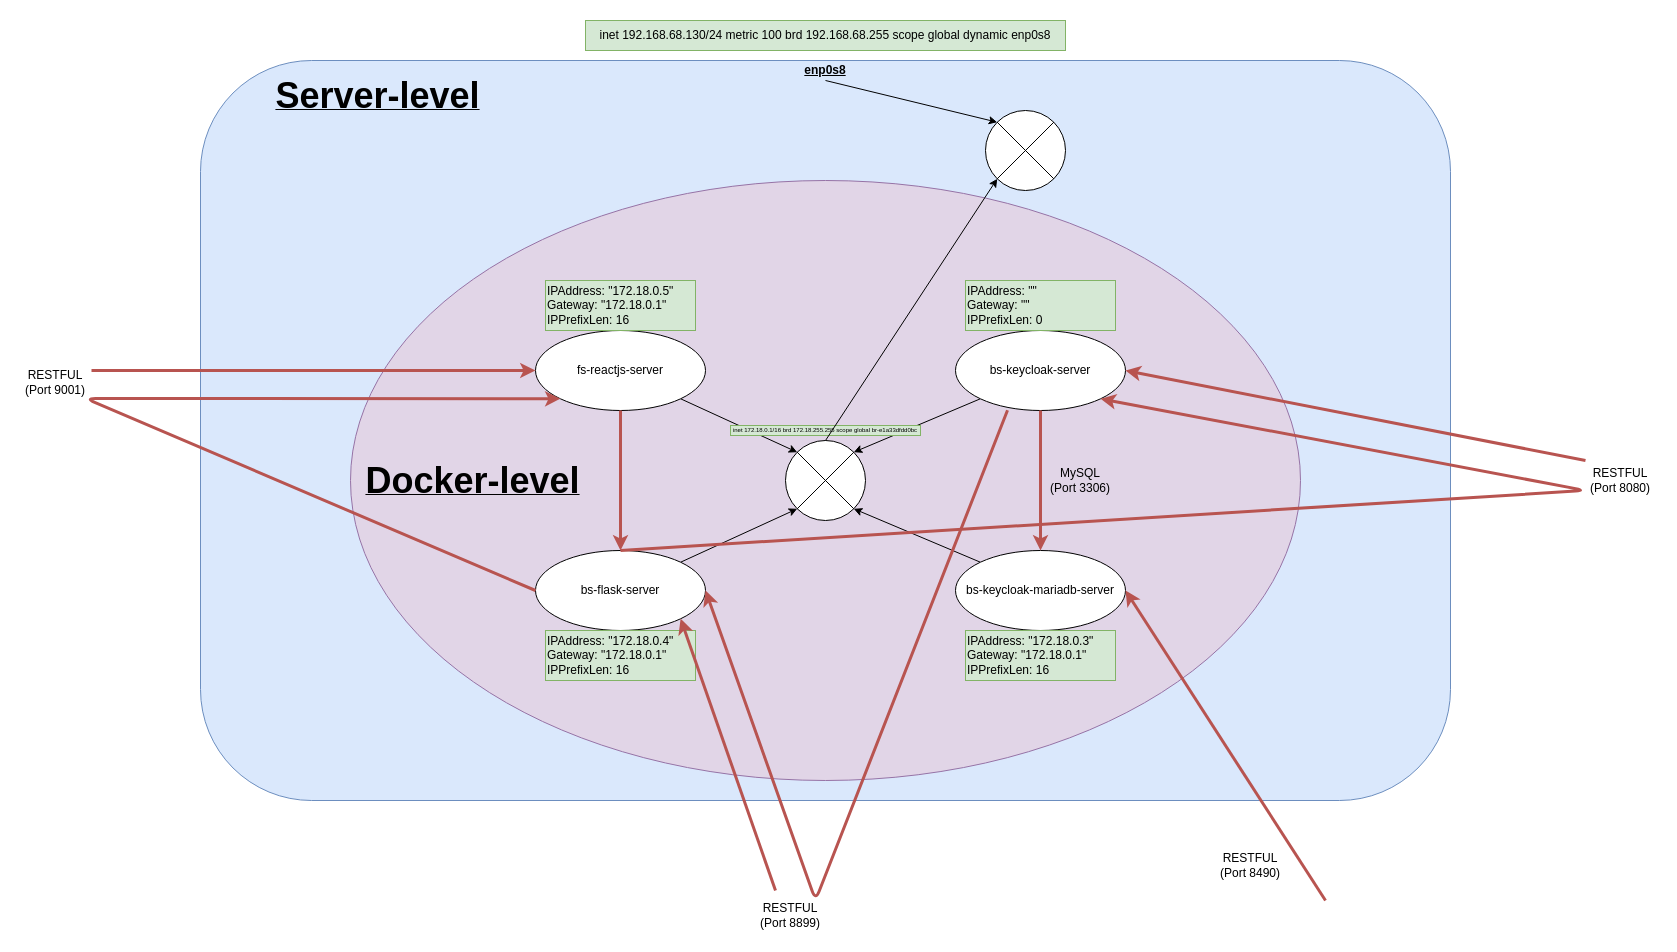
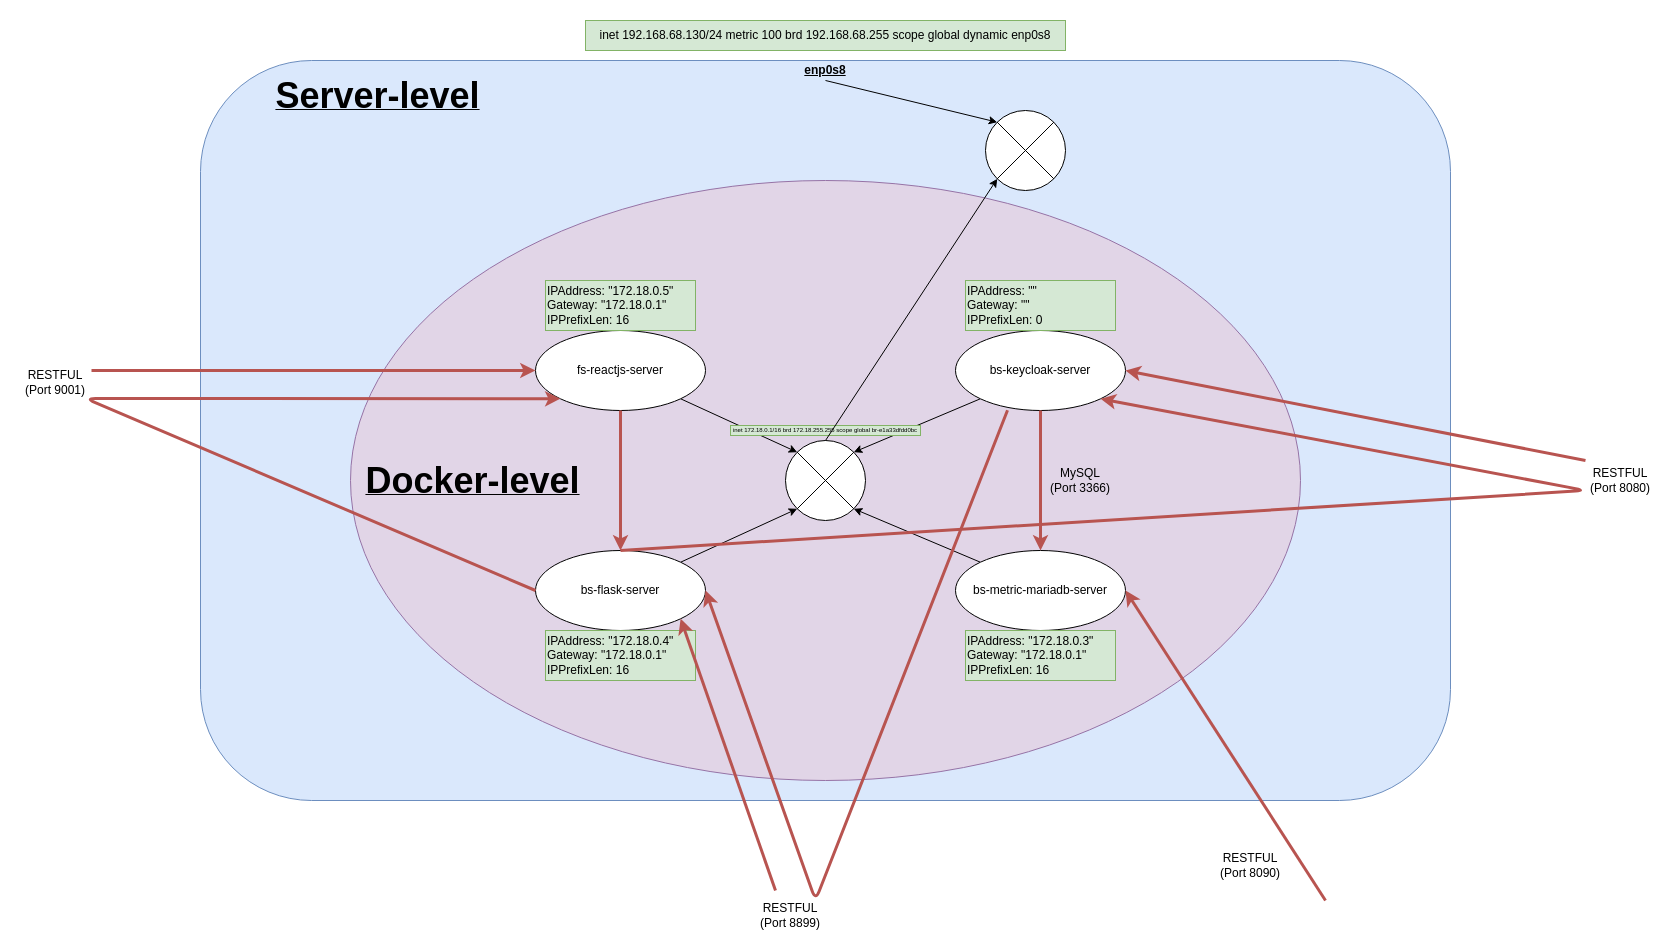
(1081, 481) -> (1081, 481)
(1041, 591) -> (1041, 591)
(1251, 866) -> (1251, 866)
